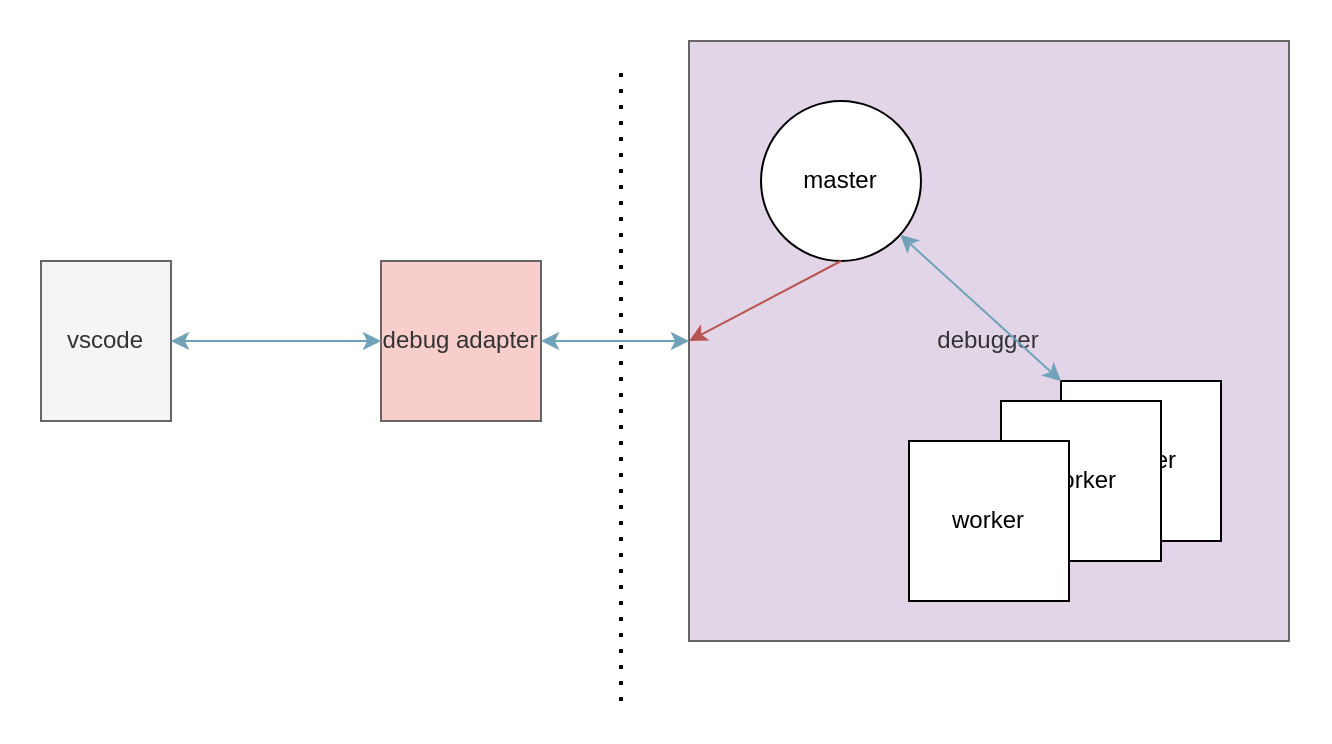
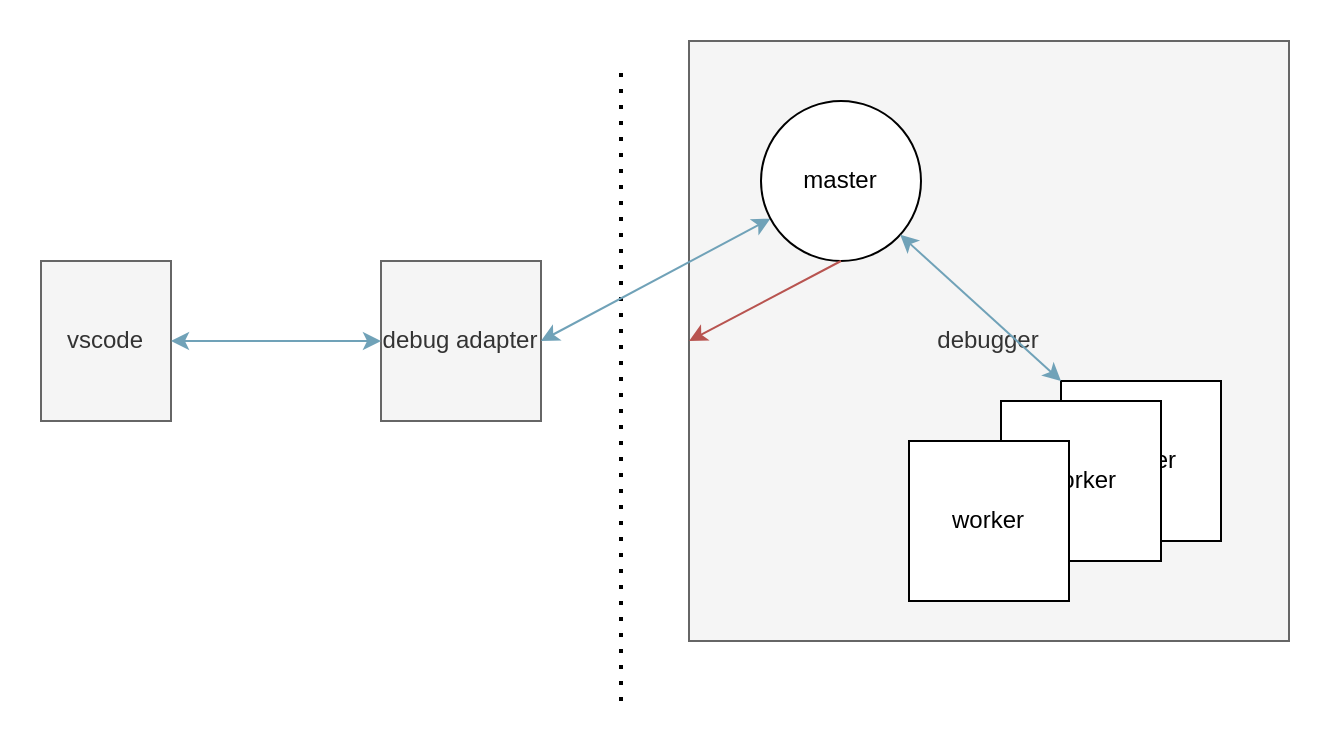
(461, 341) -> (461, 341)
(615, 341) -> (691, 261)
(989, 341) -> (989, 341)
